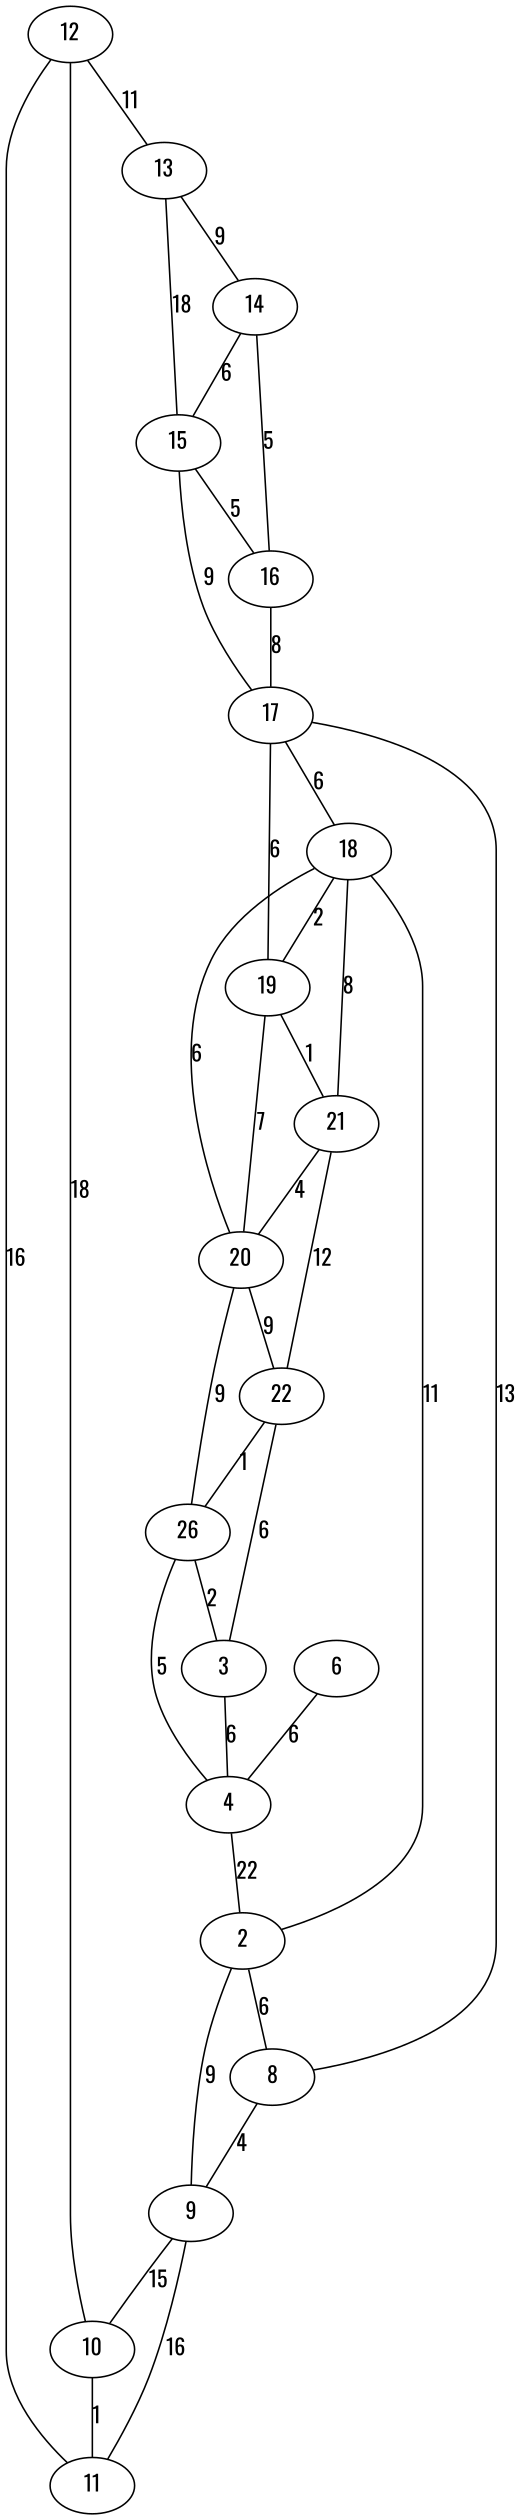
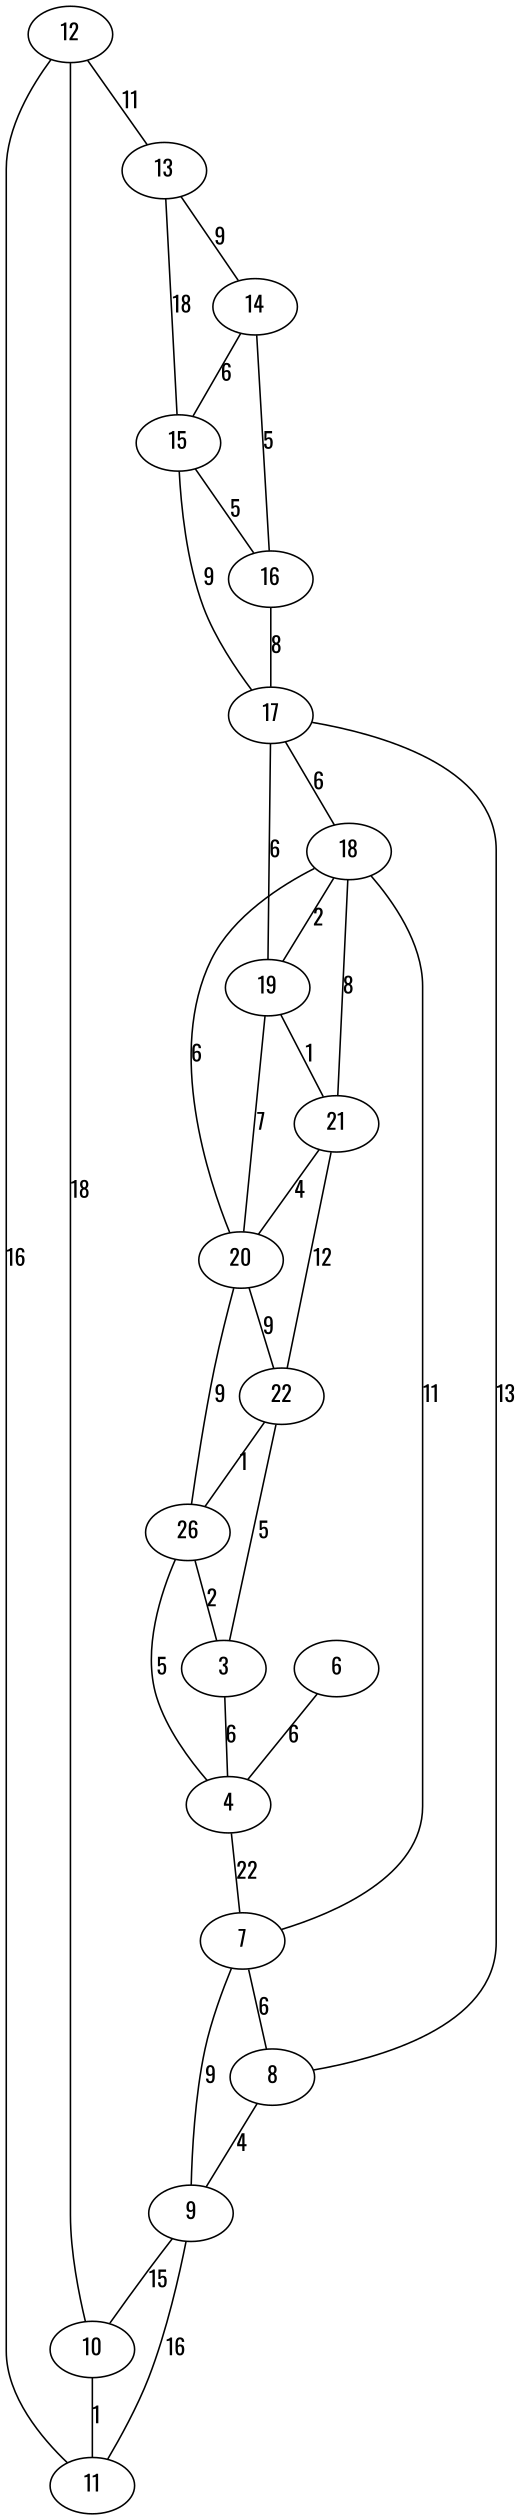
(264, 1532) -> (264, 1532)
(243, 1941) -> (243, 1941)
